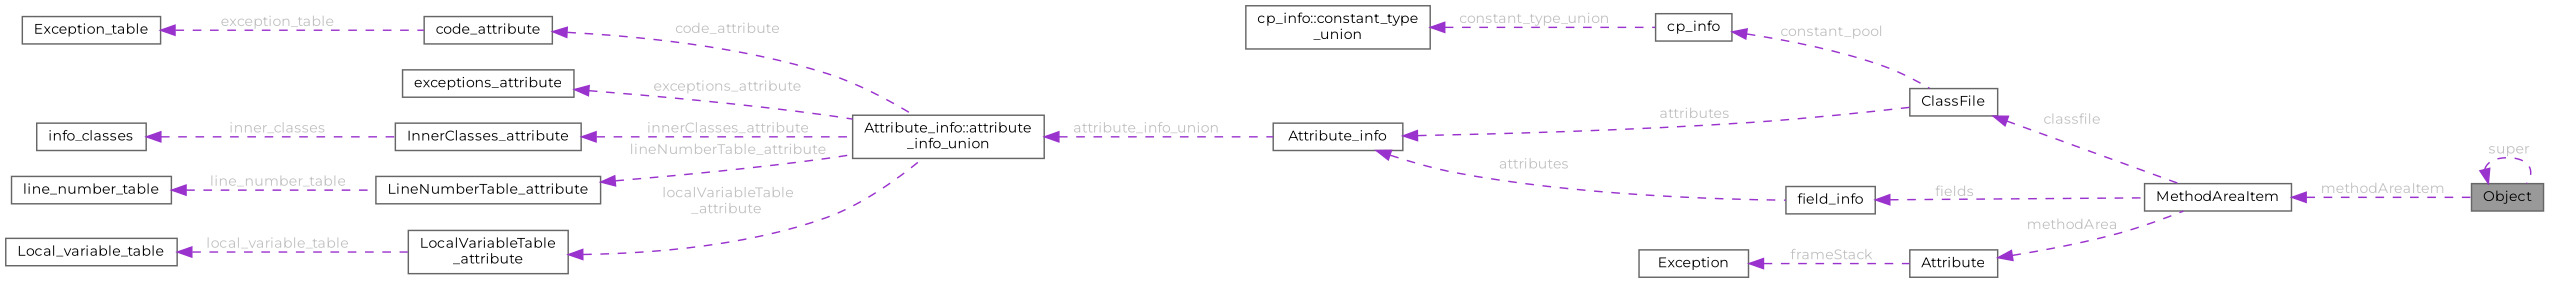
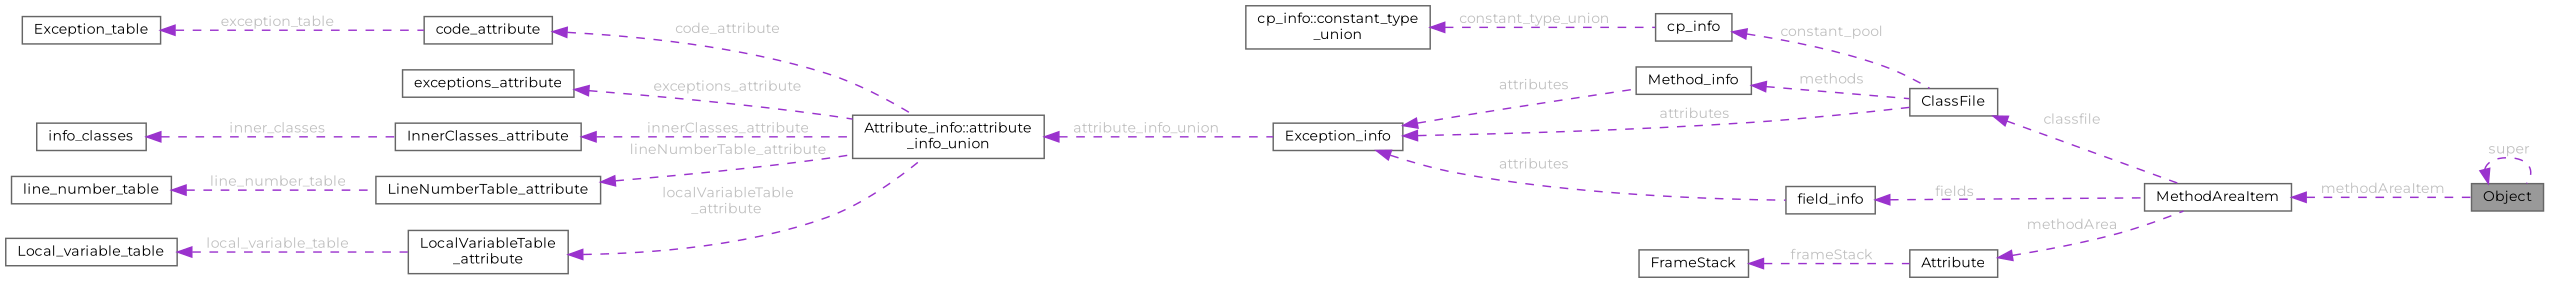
none -> (1694, 81)
(1338, 137) -> (1338, 137)
(1694, 264) -> (1694, 264)
